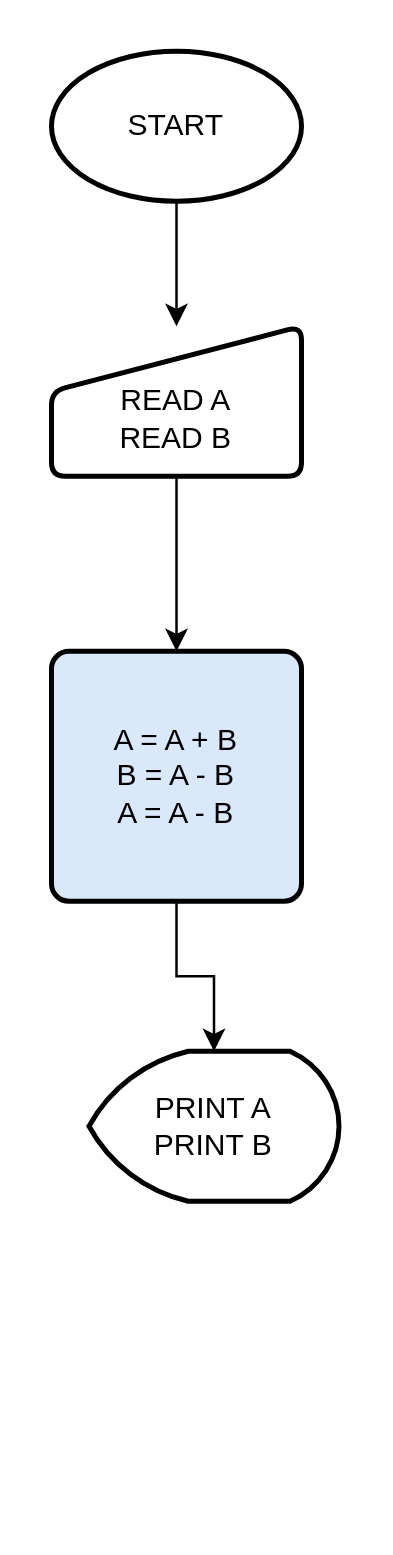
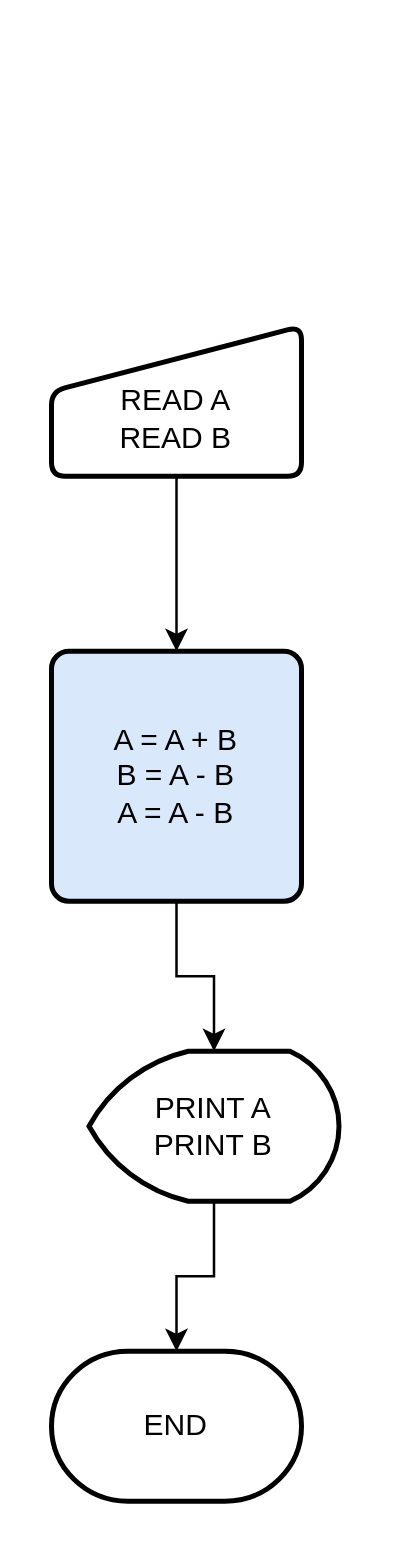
(176, 126) -> none
(176, 255) -> none
none -> (203, 1276)
none -> (176, 1426)
